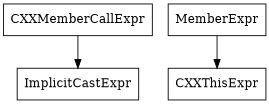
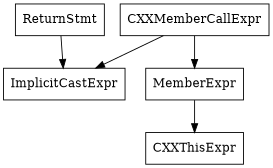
none -> (60, 20)
none -> (195, 48)
